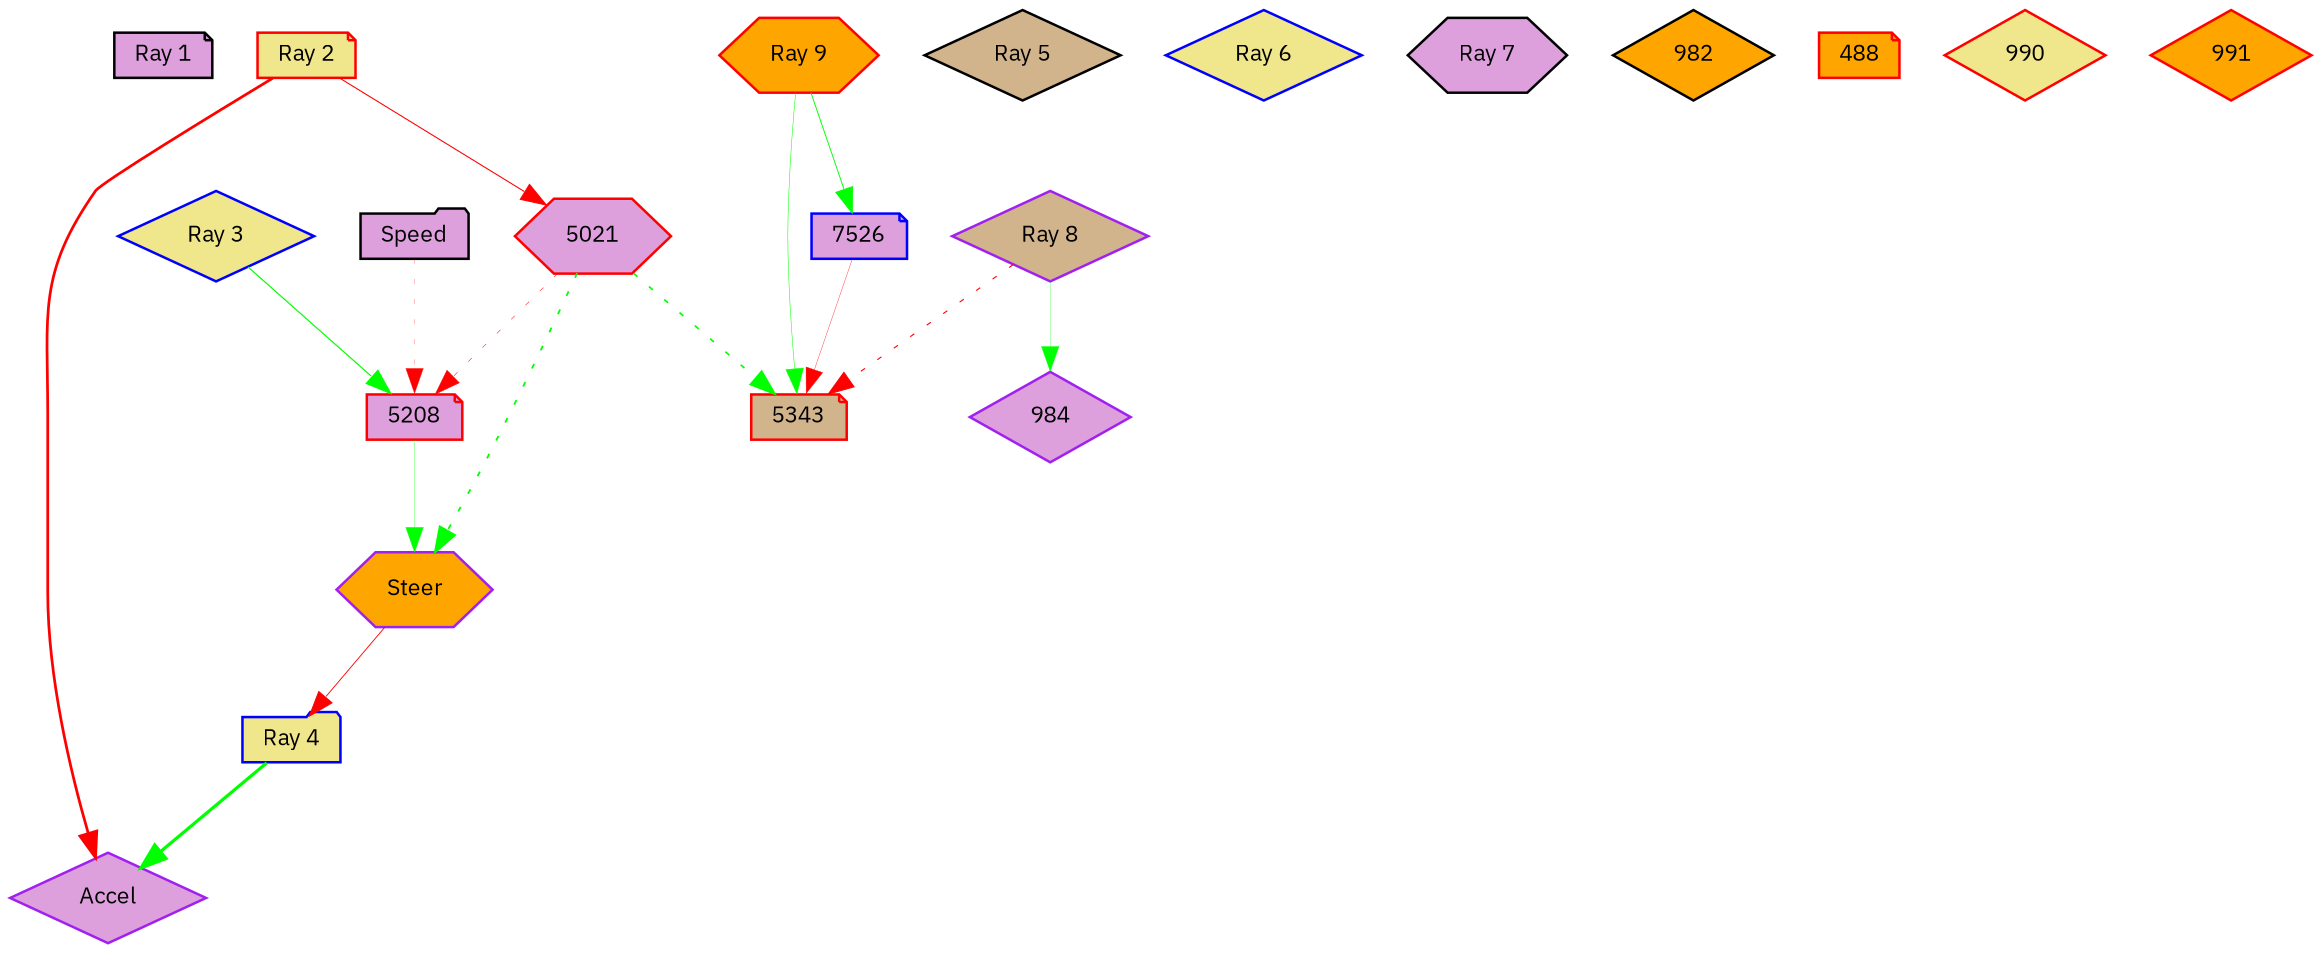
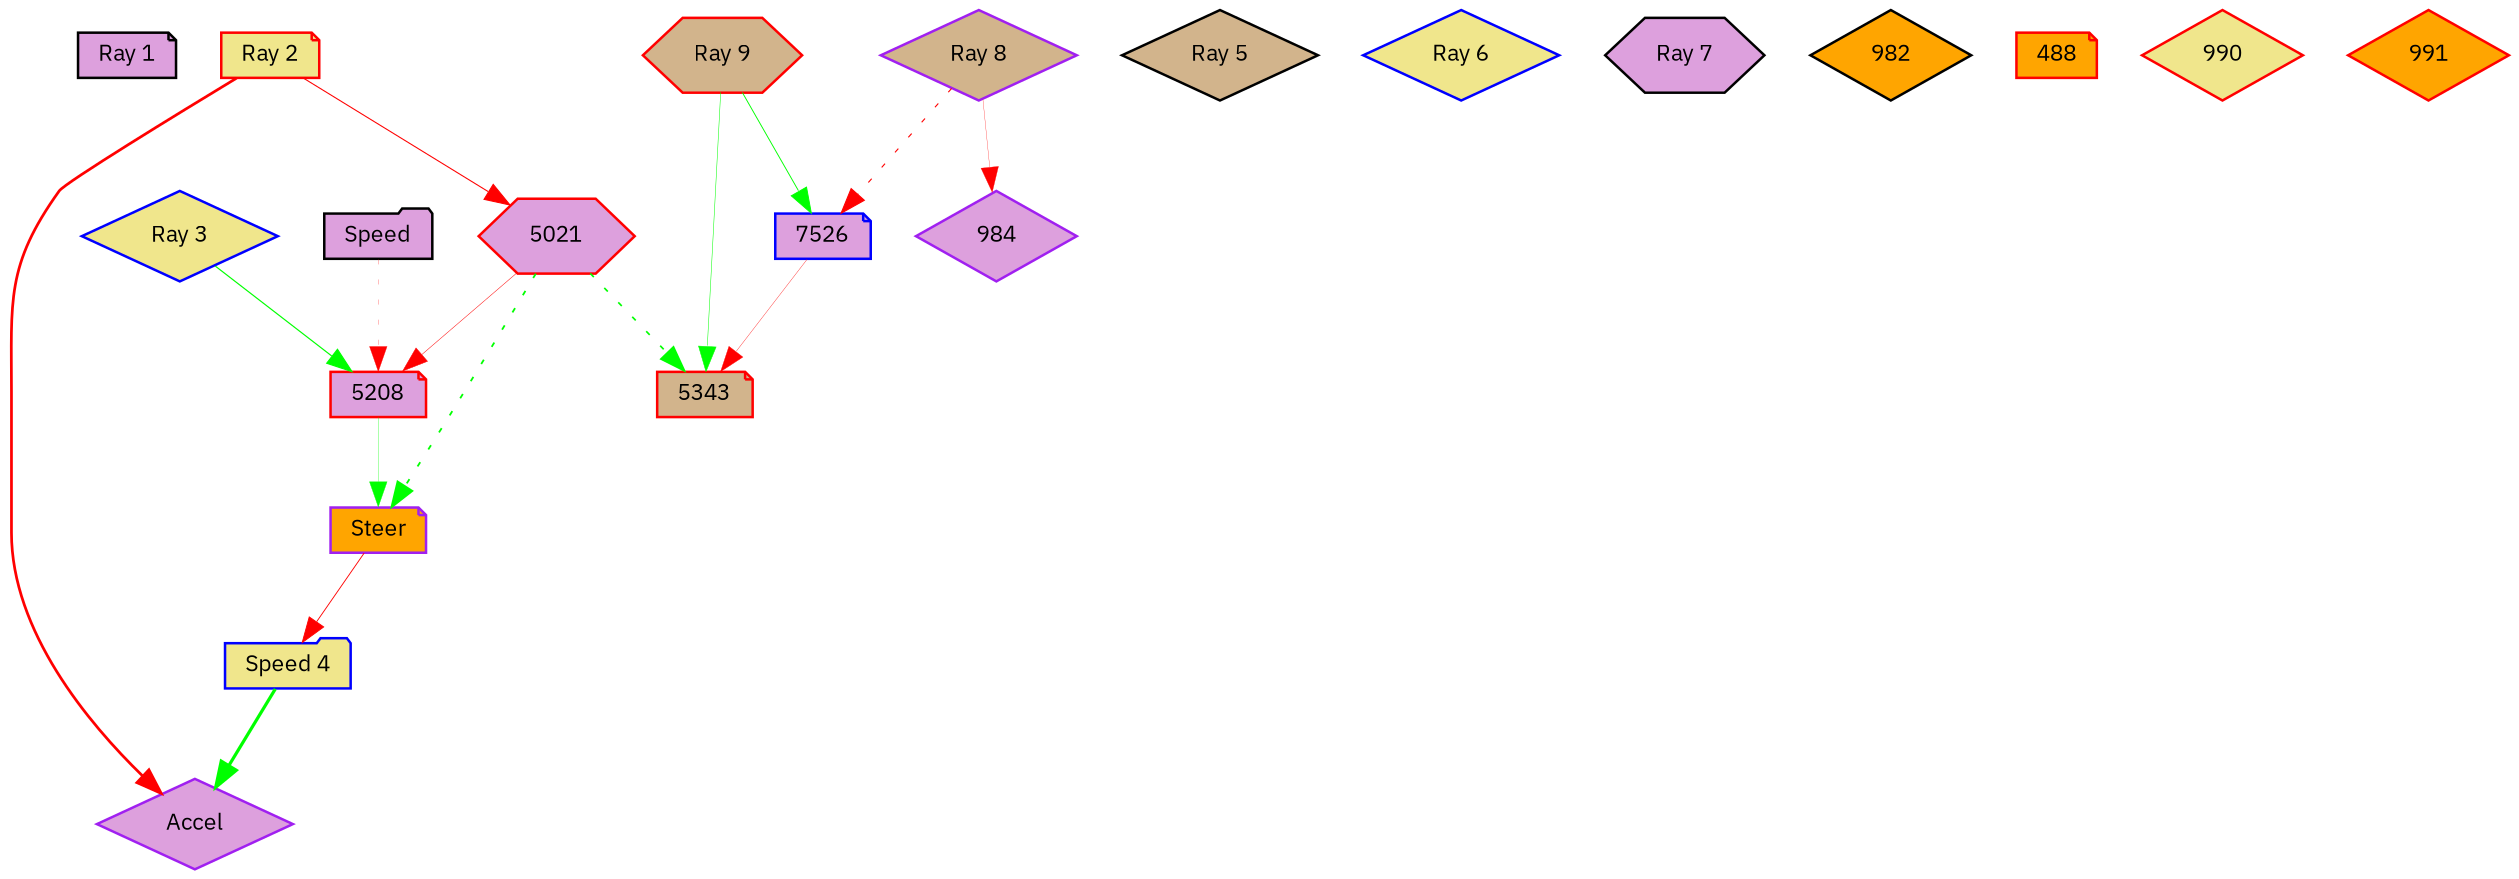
(799, 55) -> (722, 55)
(1050, 314) -> (986, 133)
(931, 322) -> (905, 141)
(506, 325) -> (469, 314)
(415, 590) -> (378, 530)
(291, 740) -> (288, 666)
